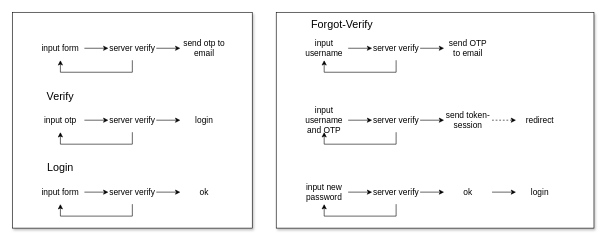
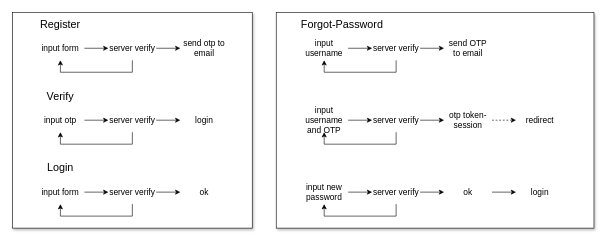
none -> (60, 24)
(342, 24) -> (342, 24)
(468, 120) -> (468, 120)
